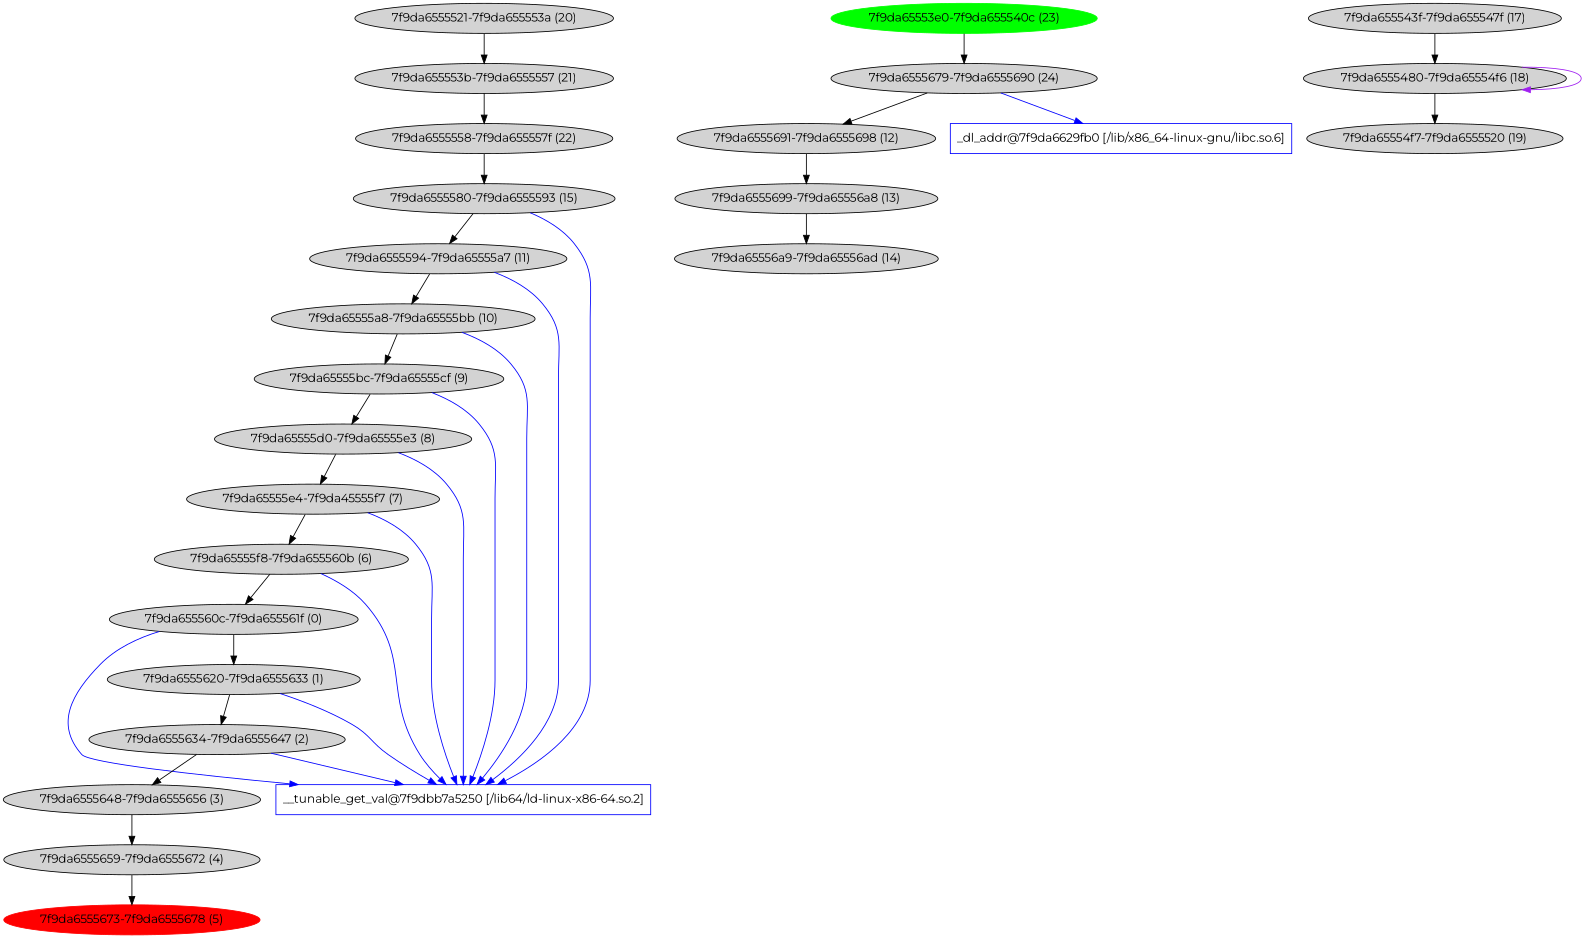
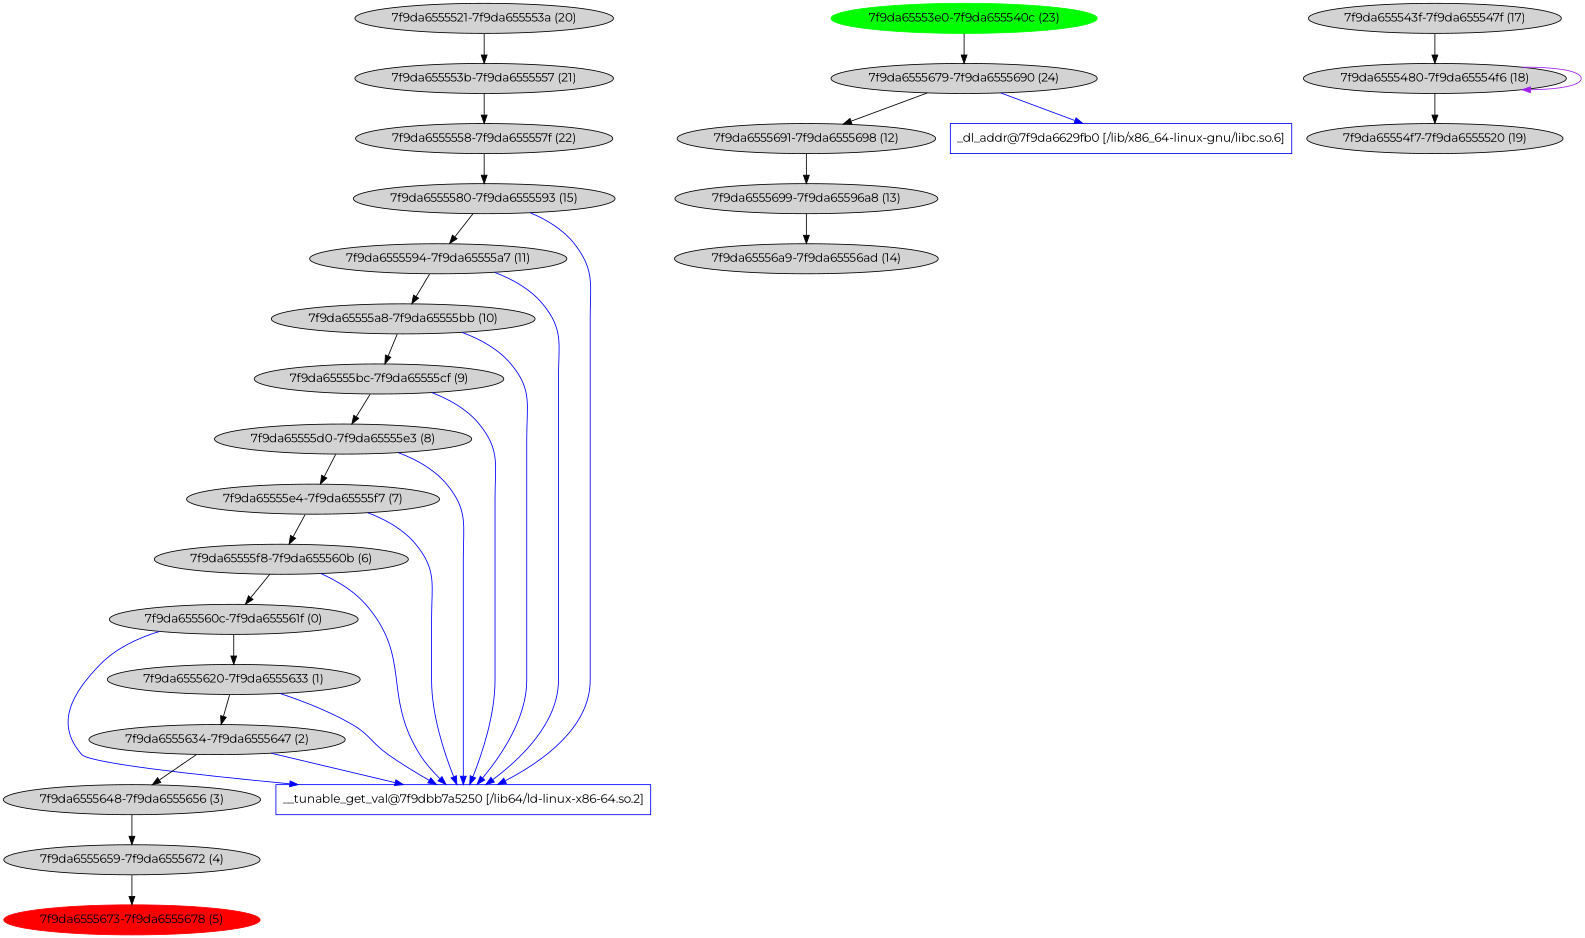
(806, 199) -> (806, 199)
(313, 499) -> (313, 499)
